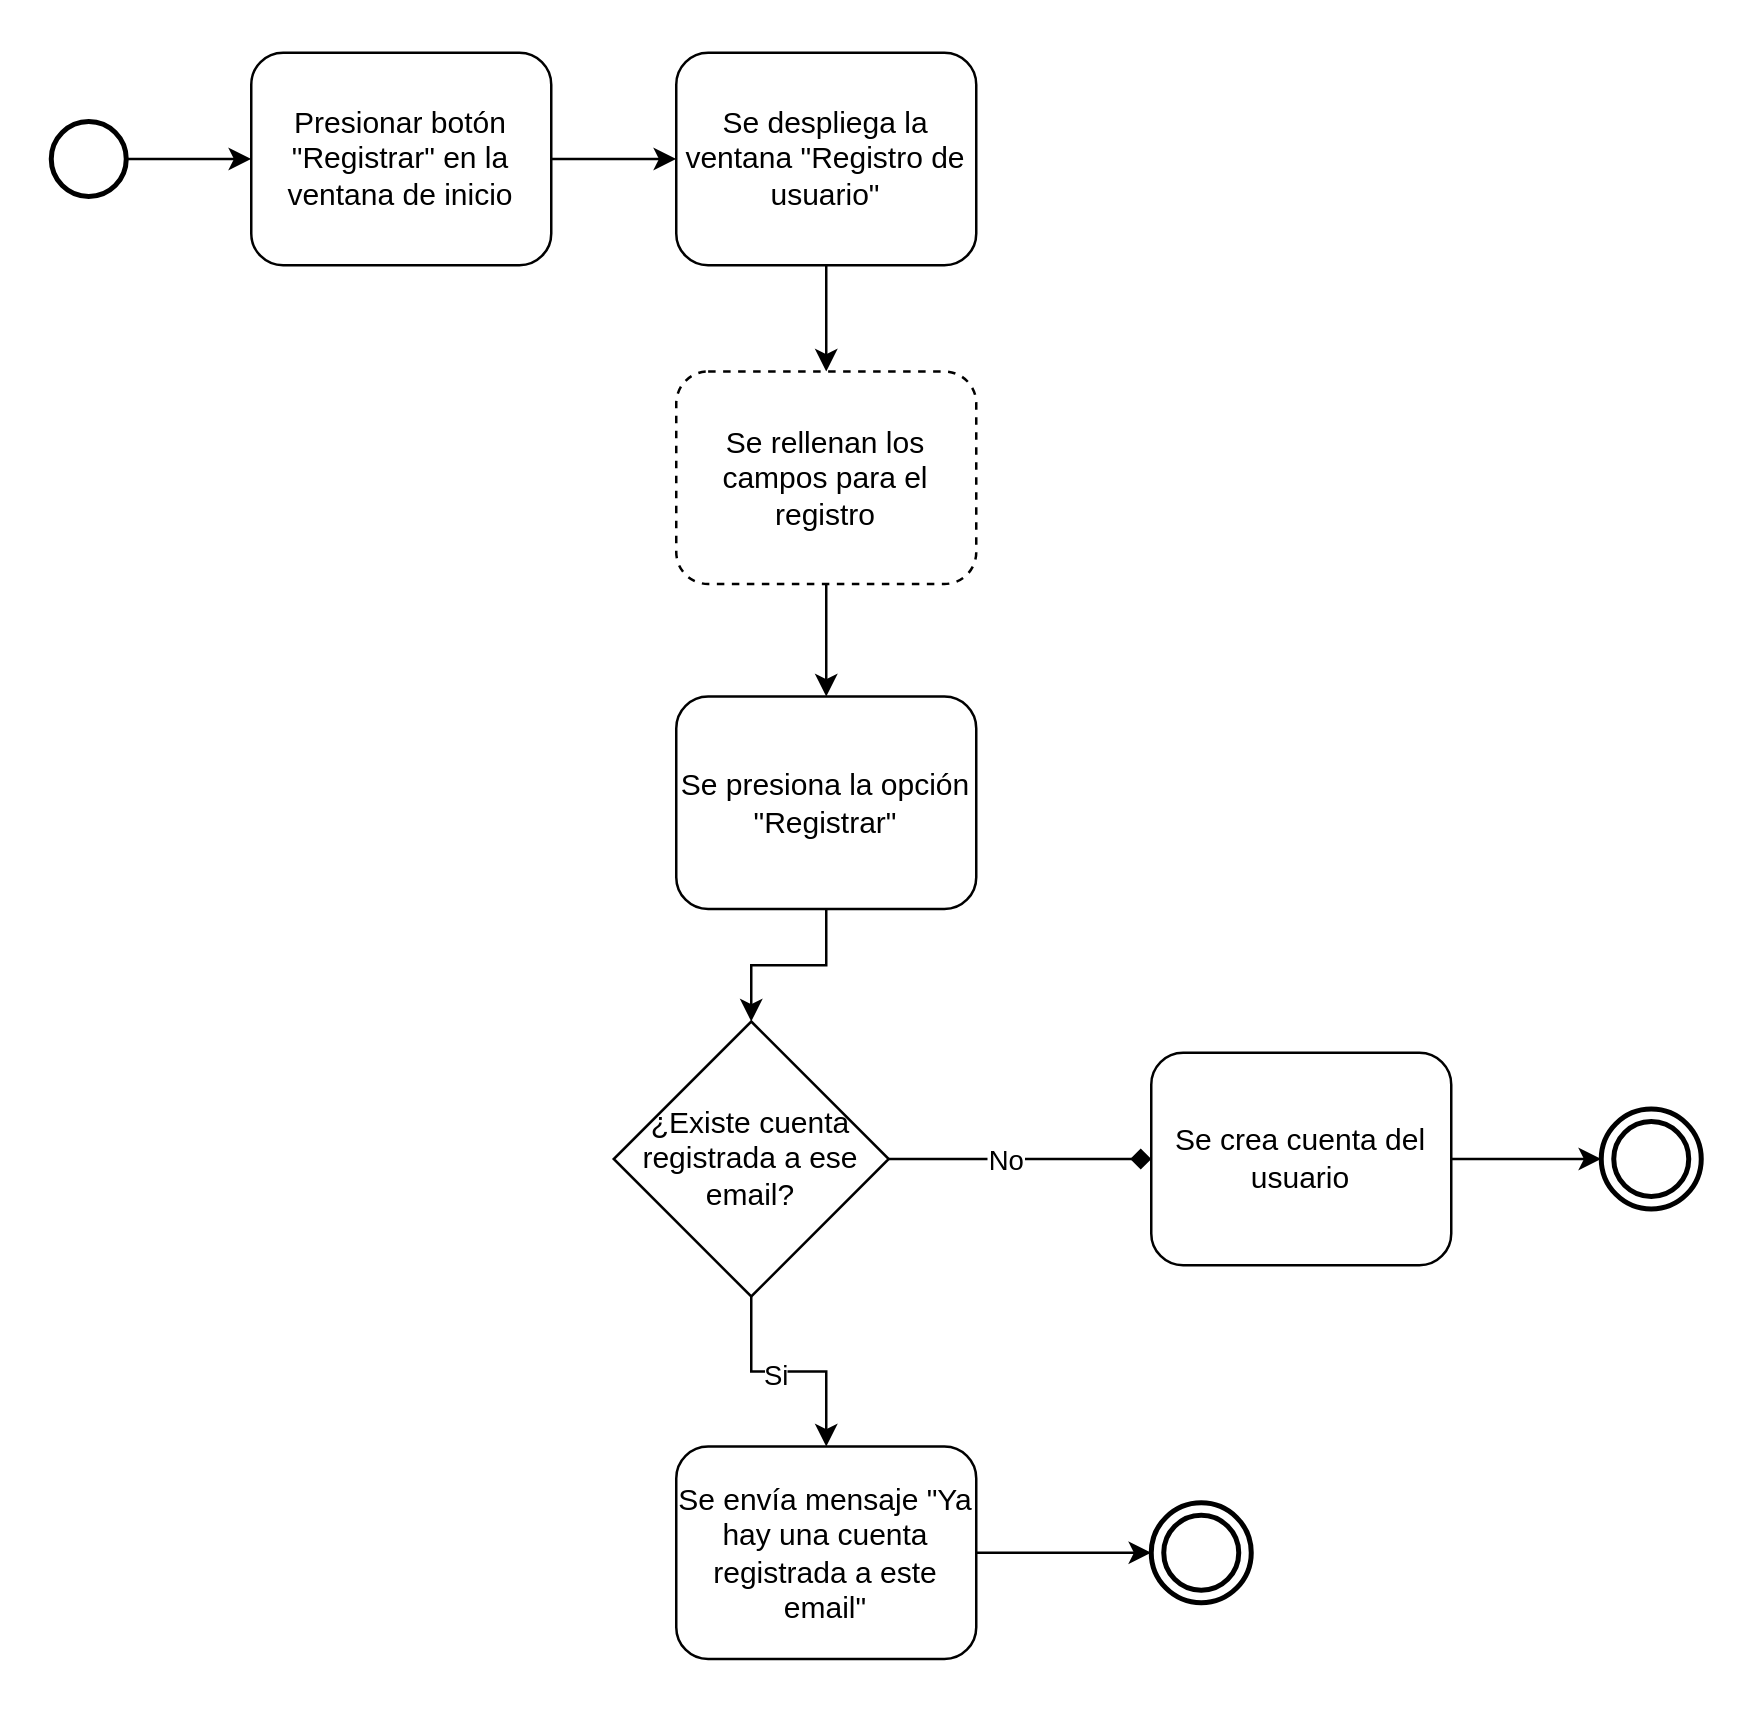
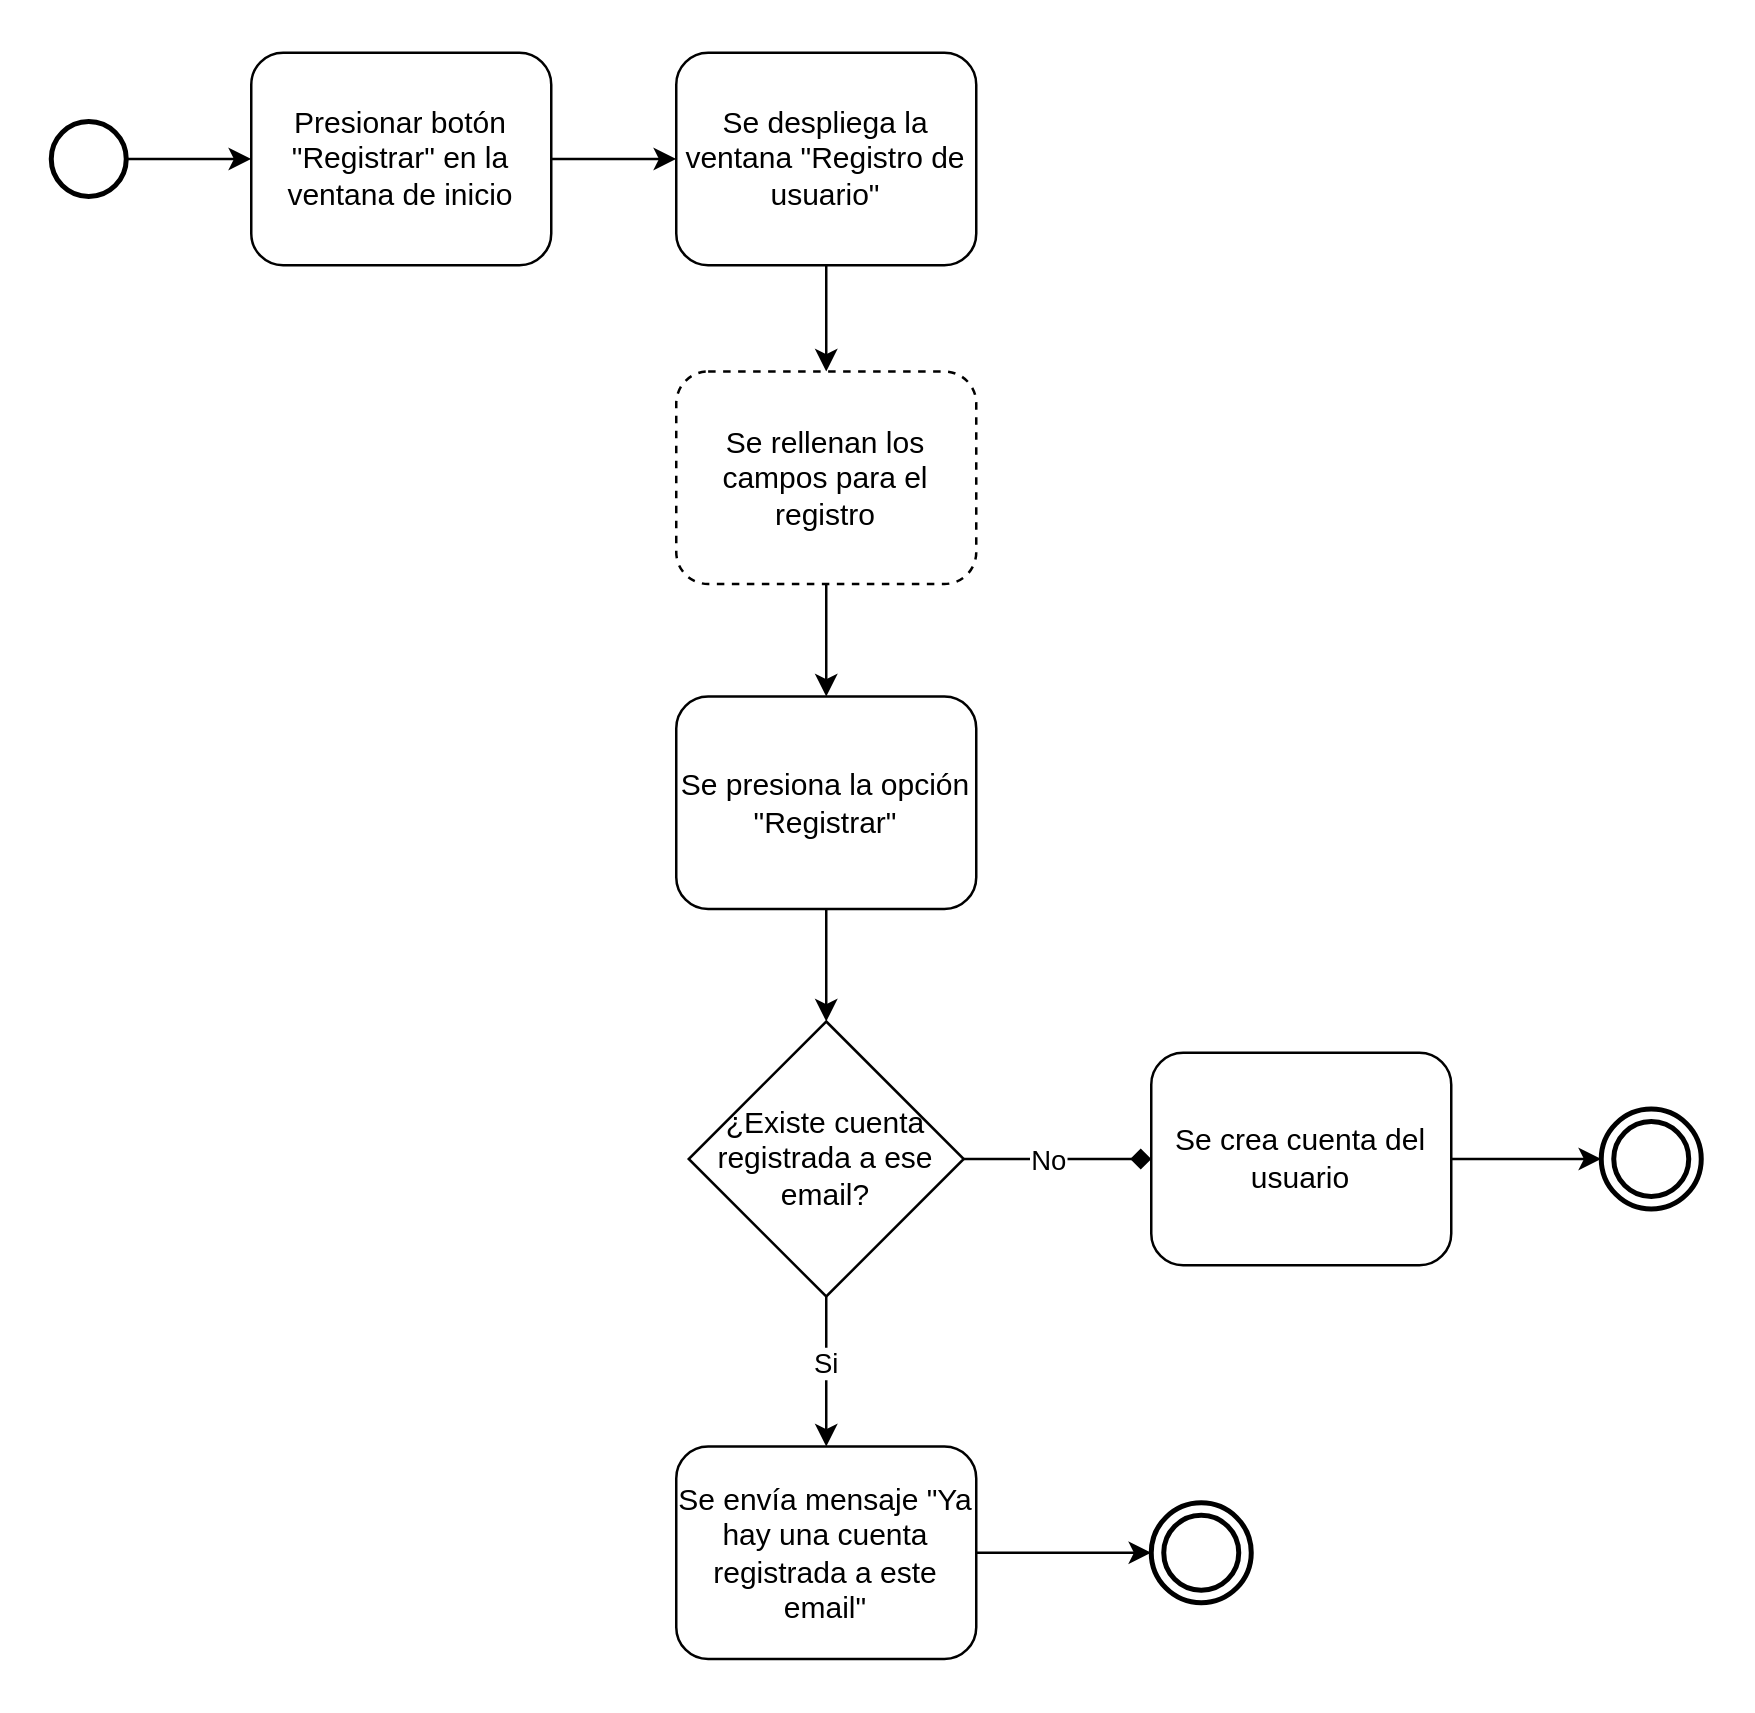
(751, 1159) -> (826, 1159)
